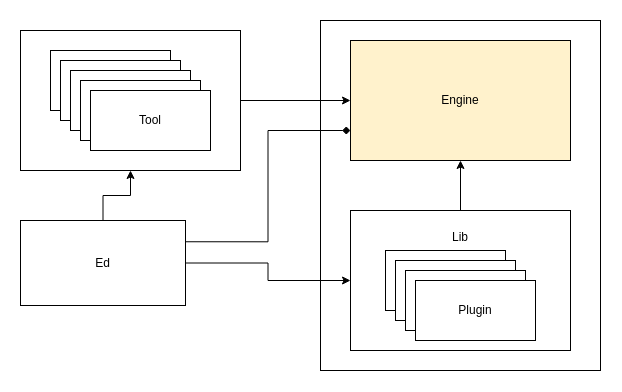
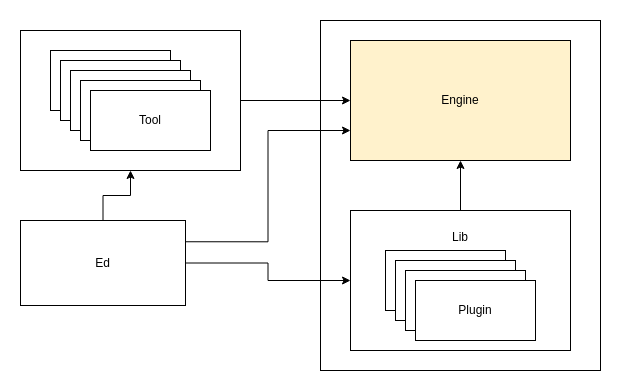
(342, 131) -> (342, 131)
